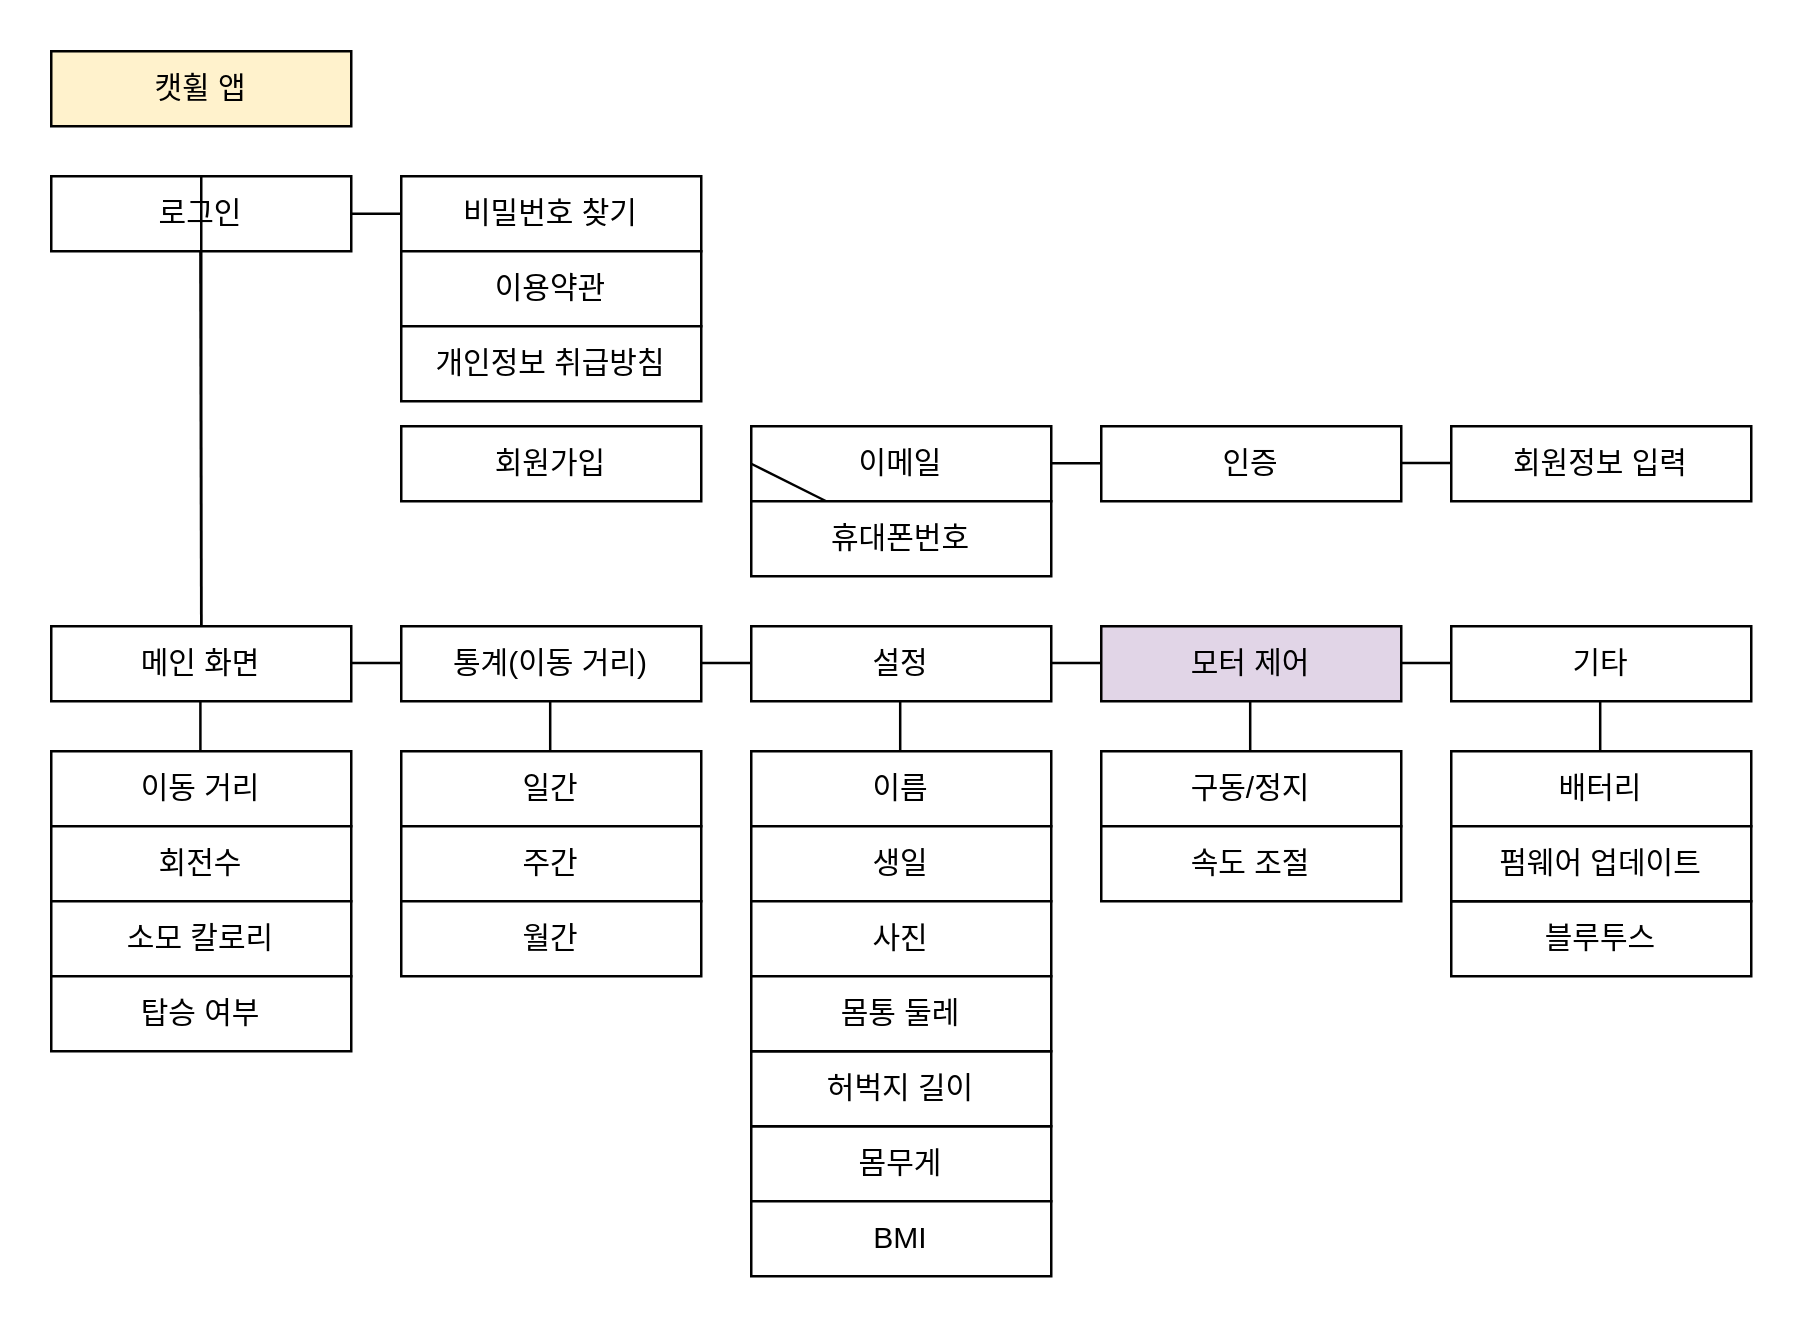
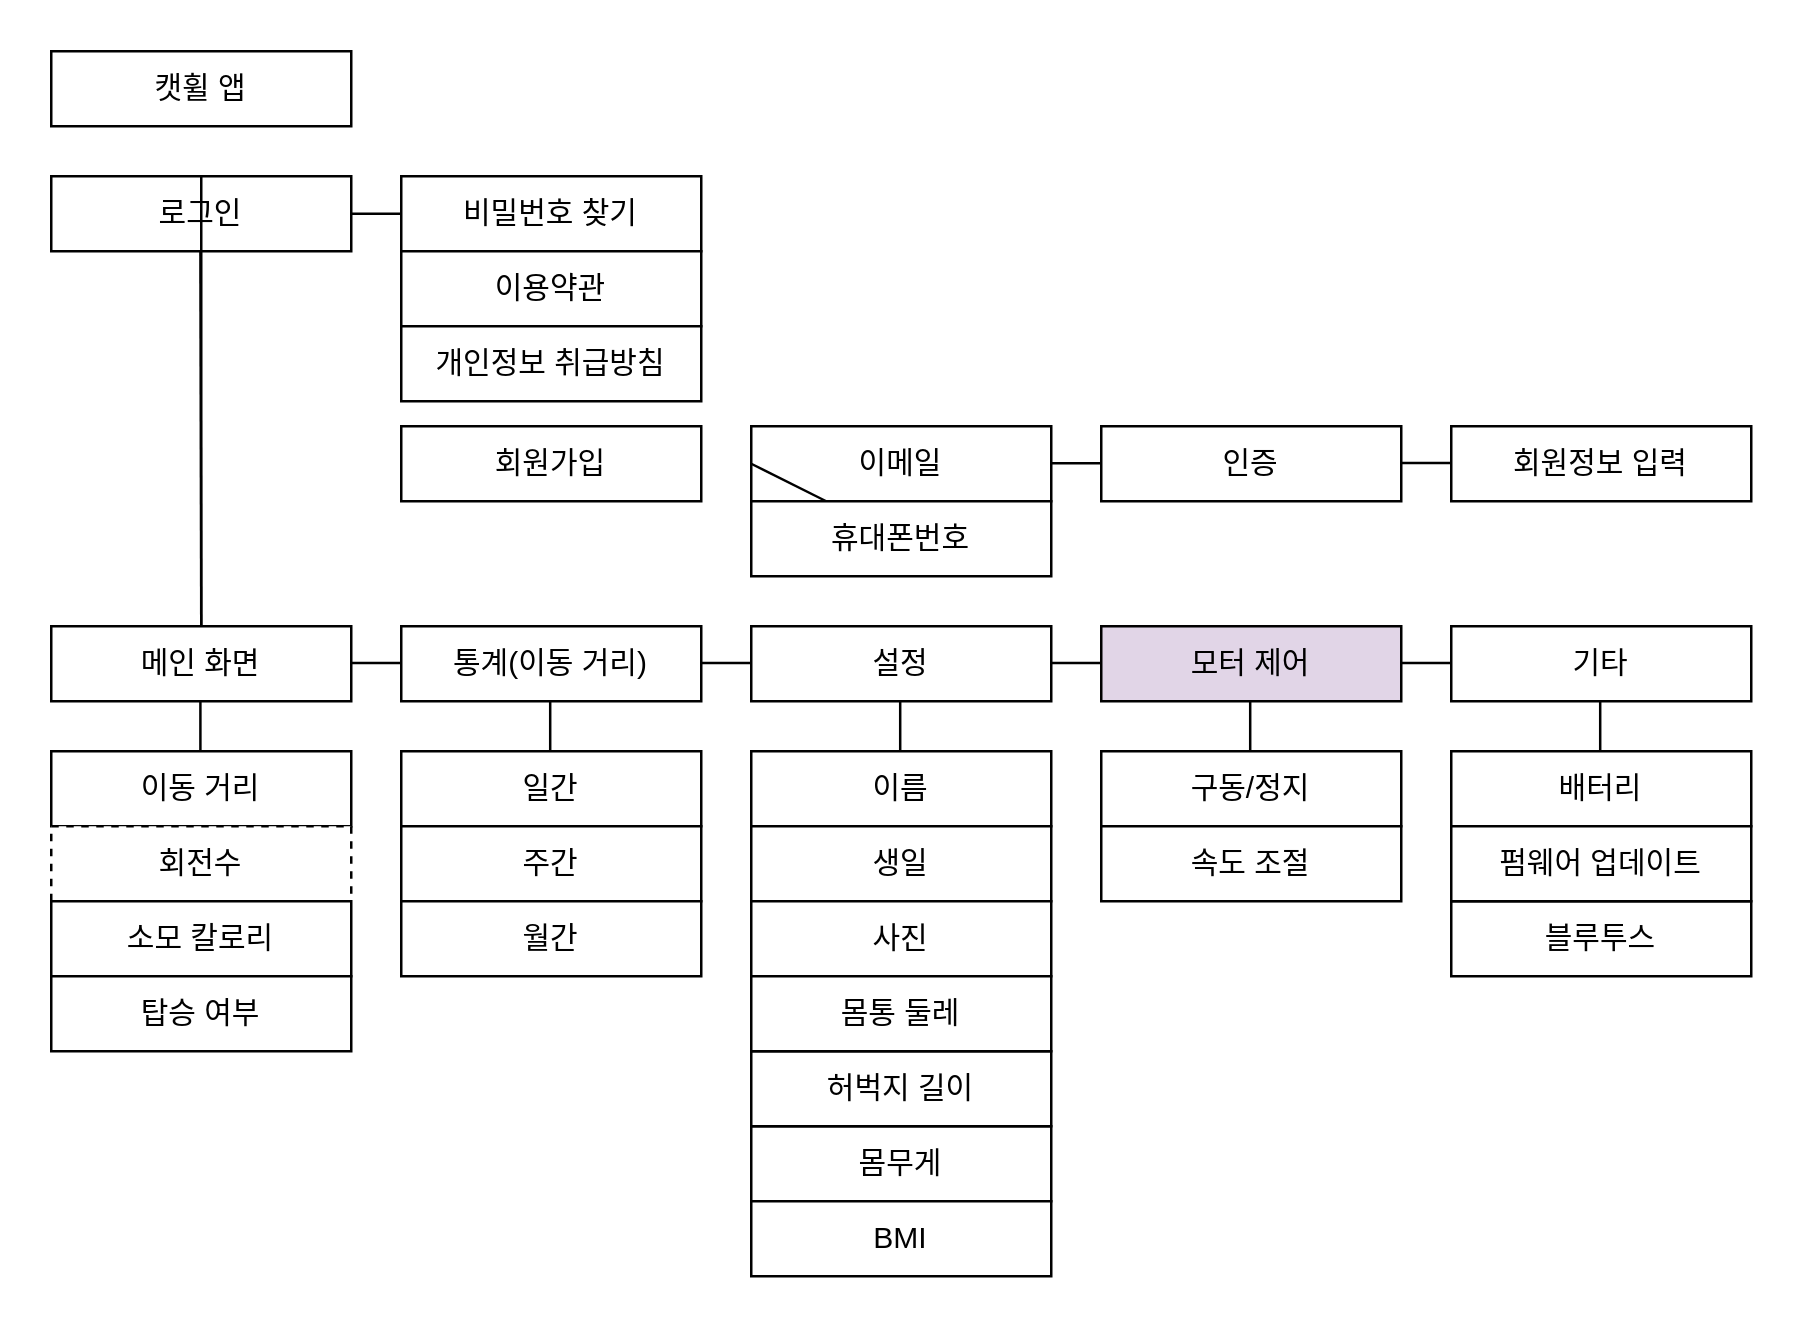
(201, 89) -> (201, 89)
(201, 864) -> (201, 864)
